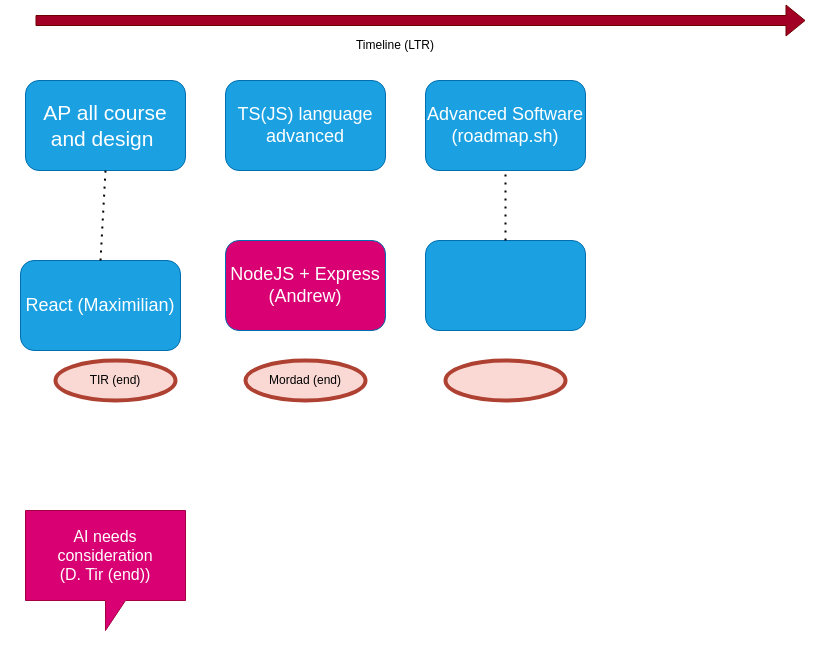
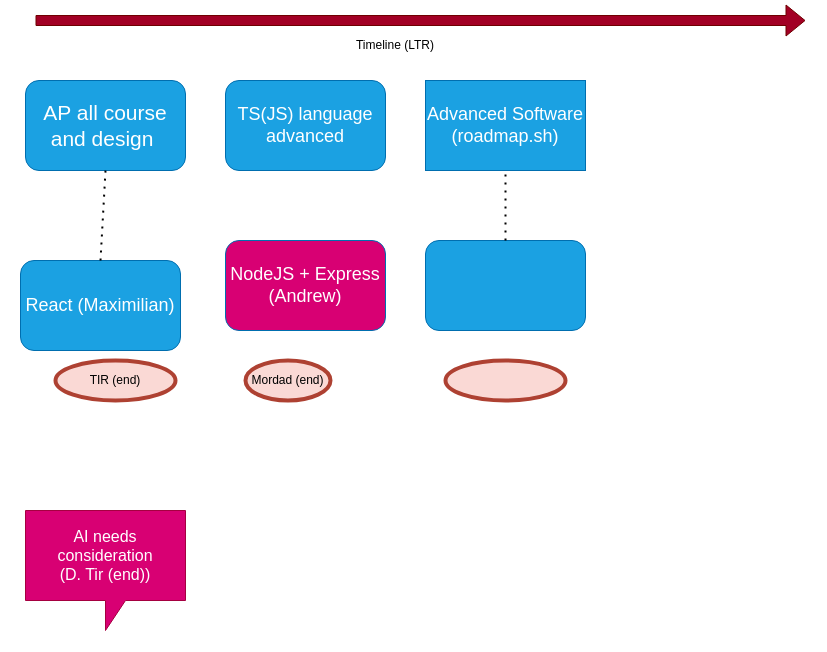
(506, 126) -> (506, 126)
(306, 381) -> (288, 381)
